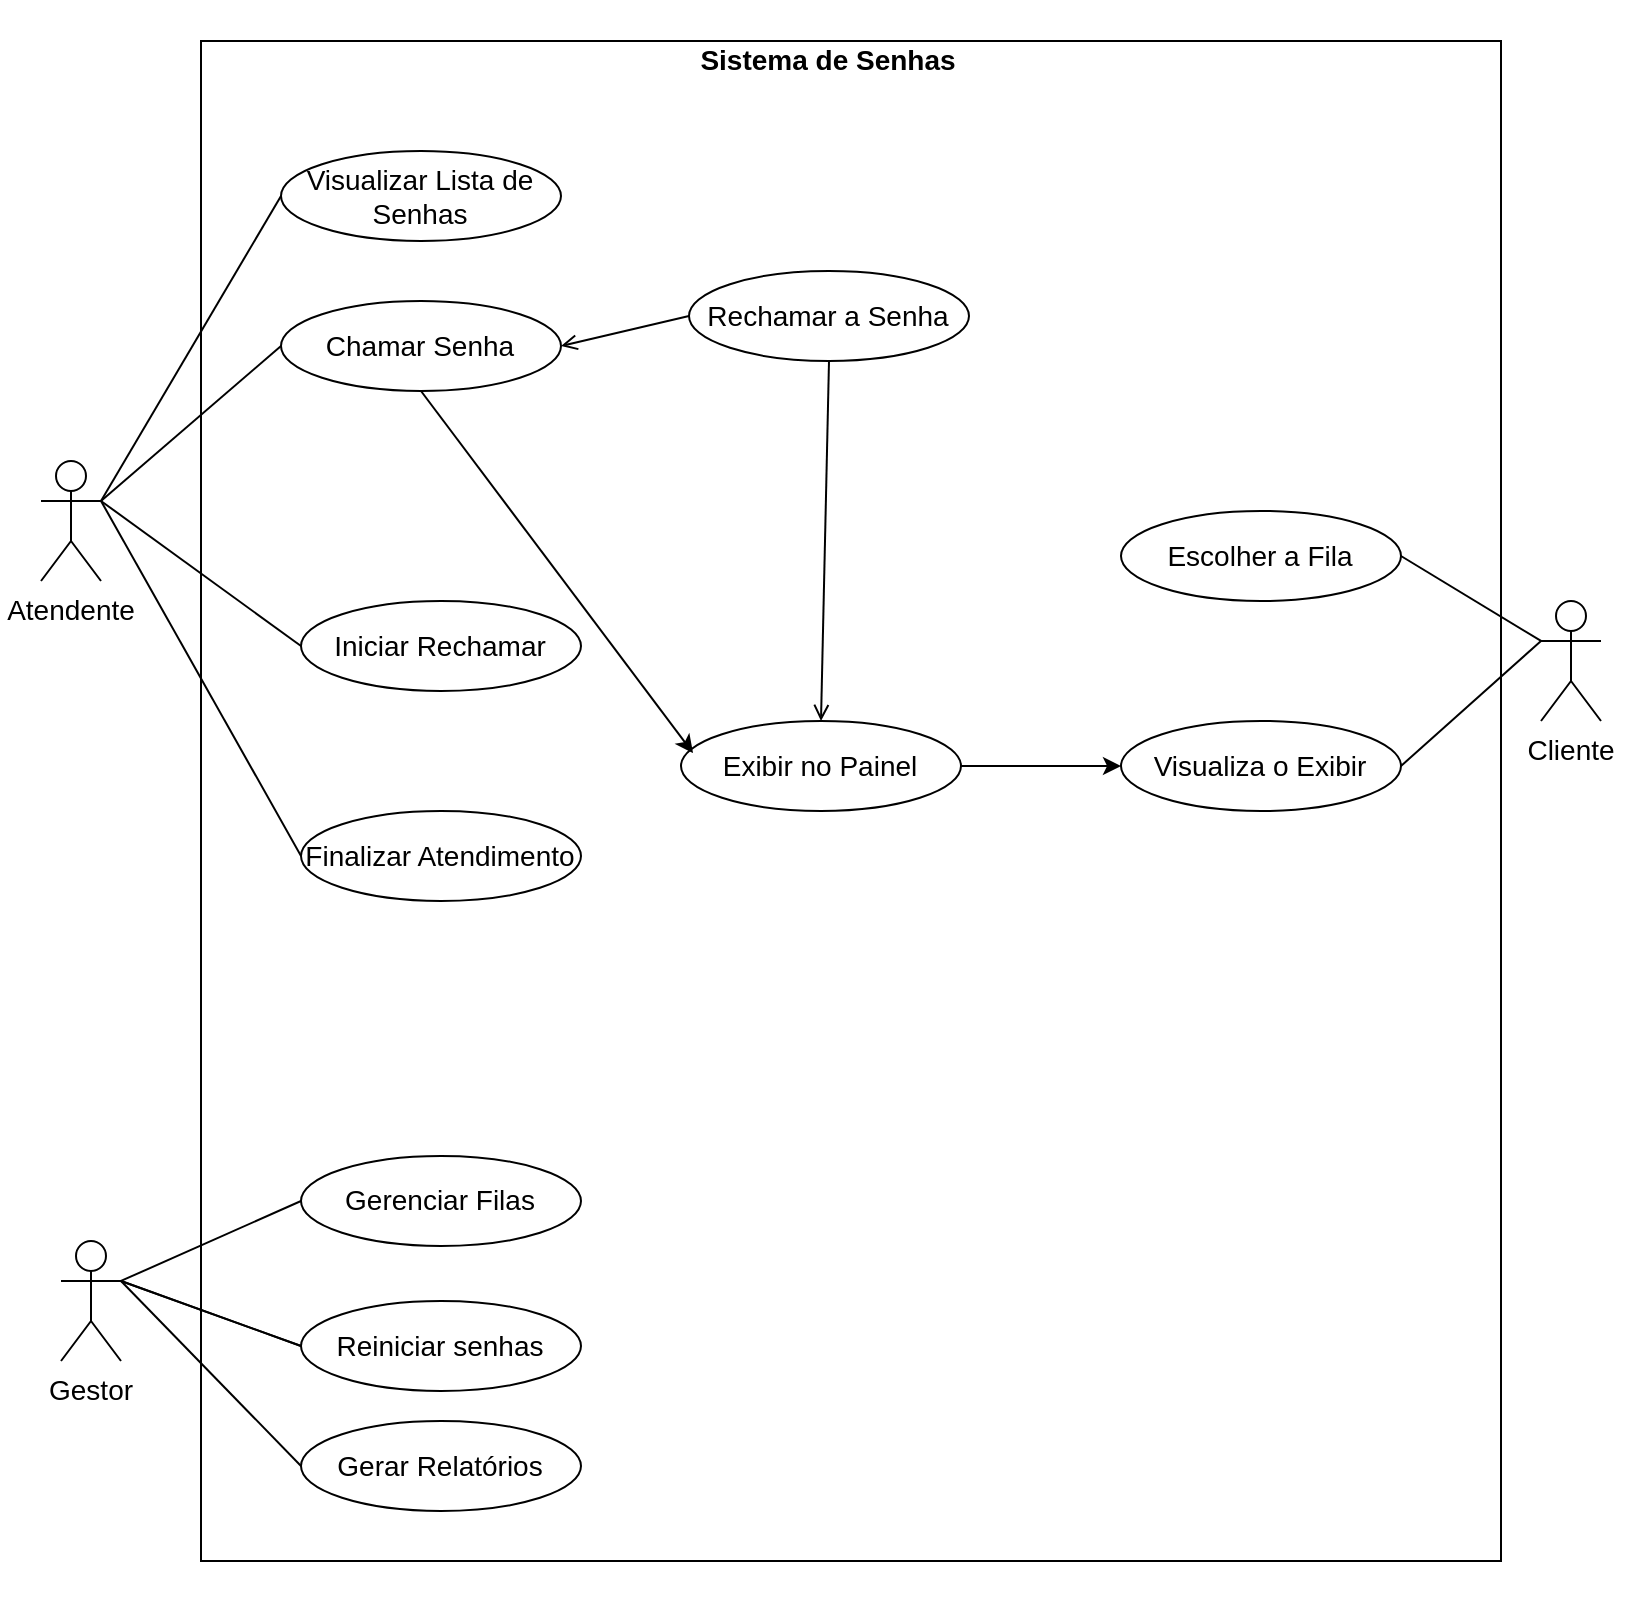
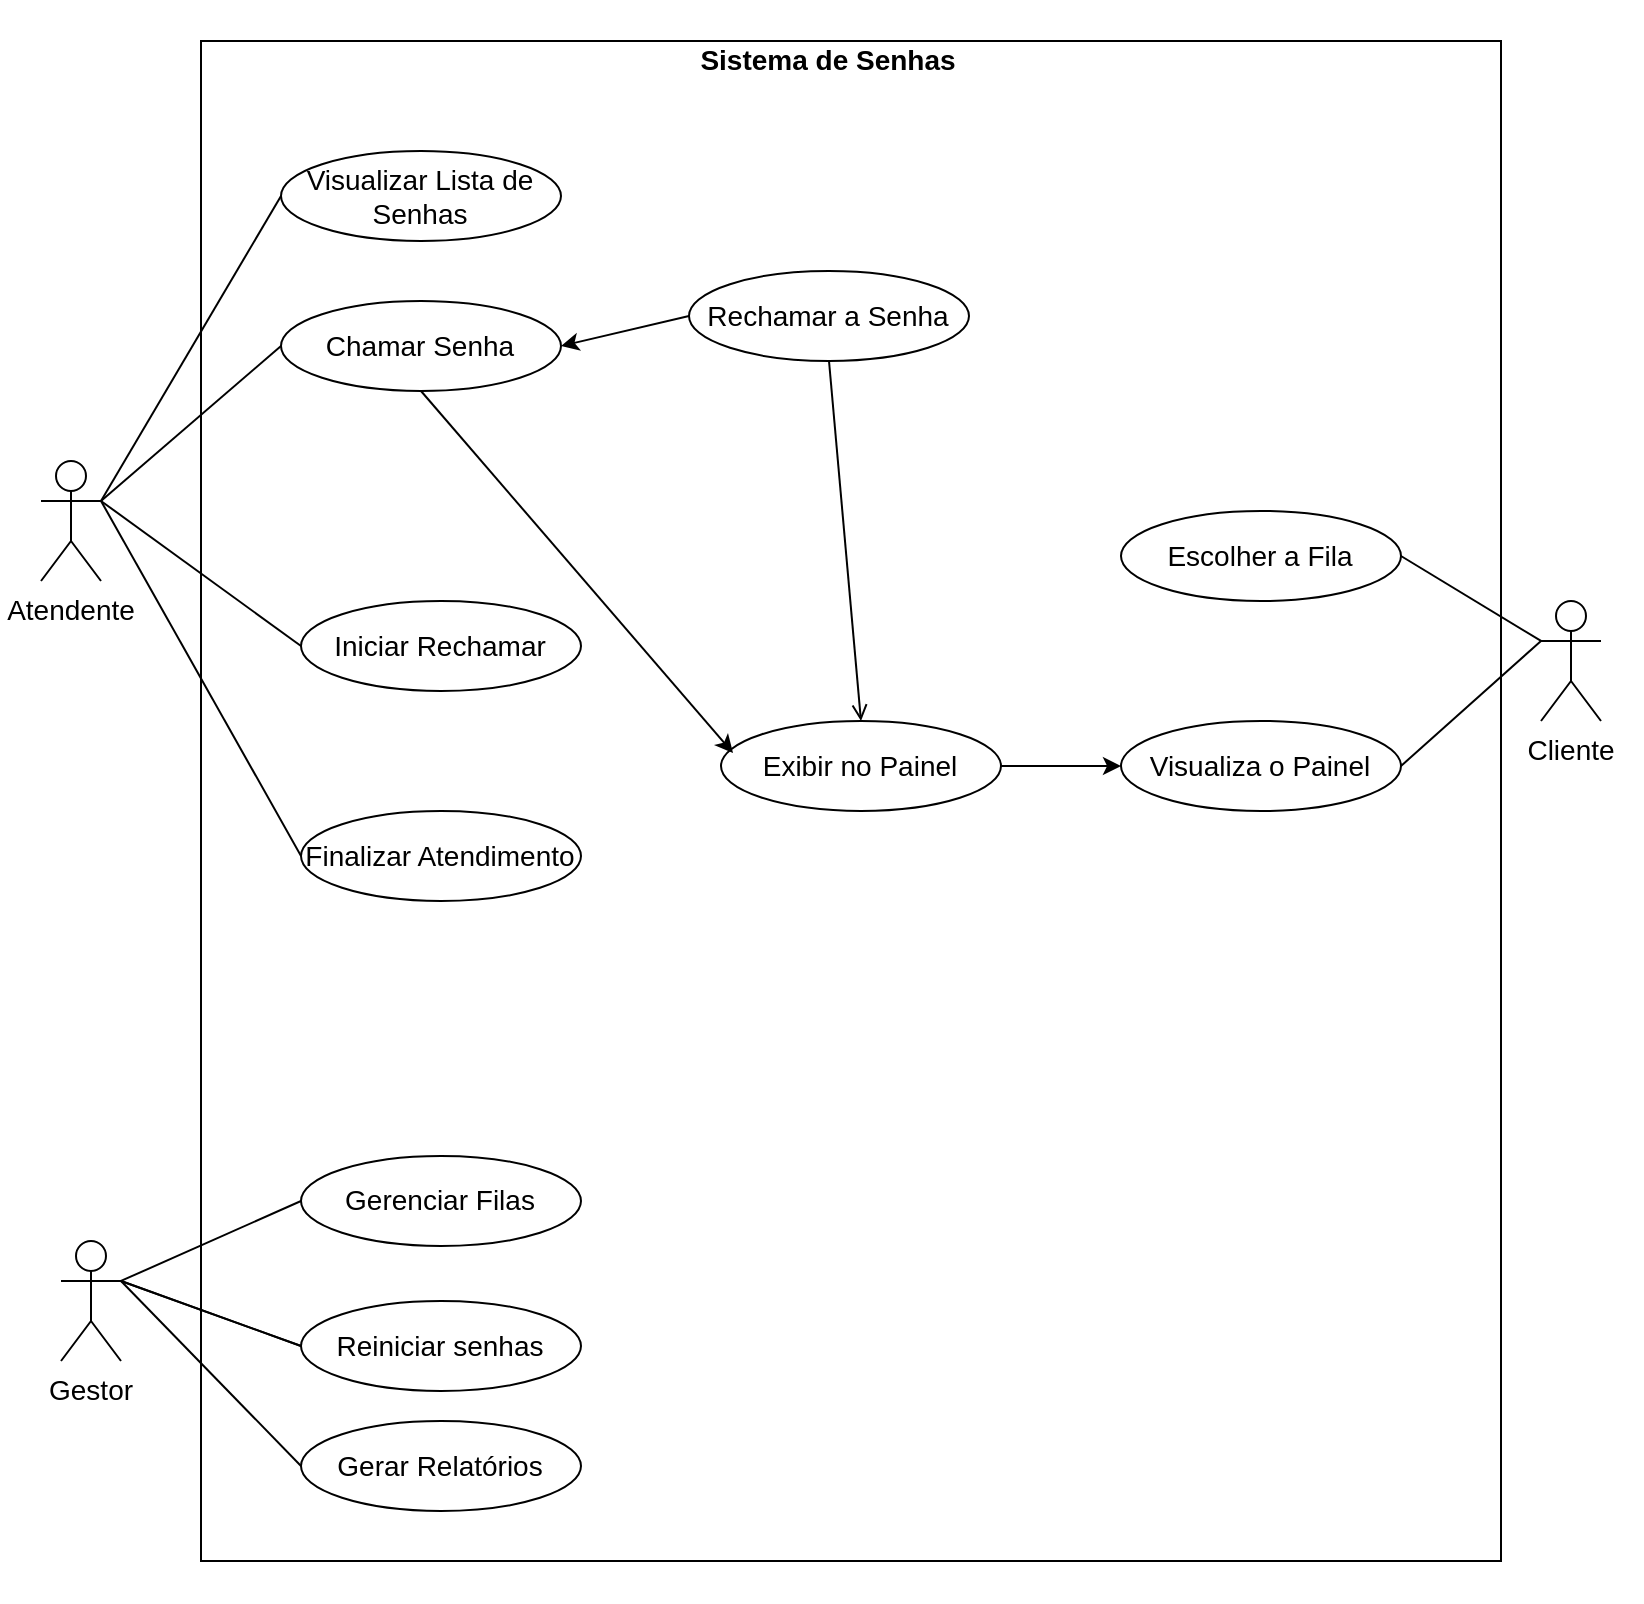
(572, 343) -> (575, 343)
(821, 766) -> (861, 766)
(1261, 767) -> (1261, 767)
